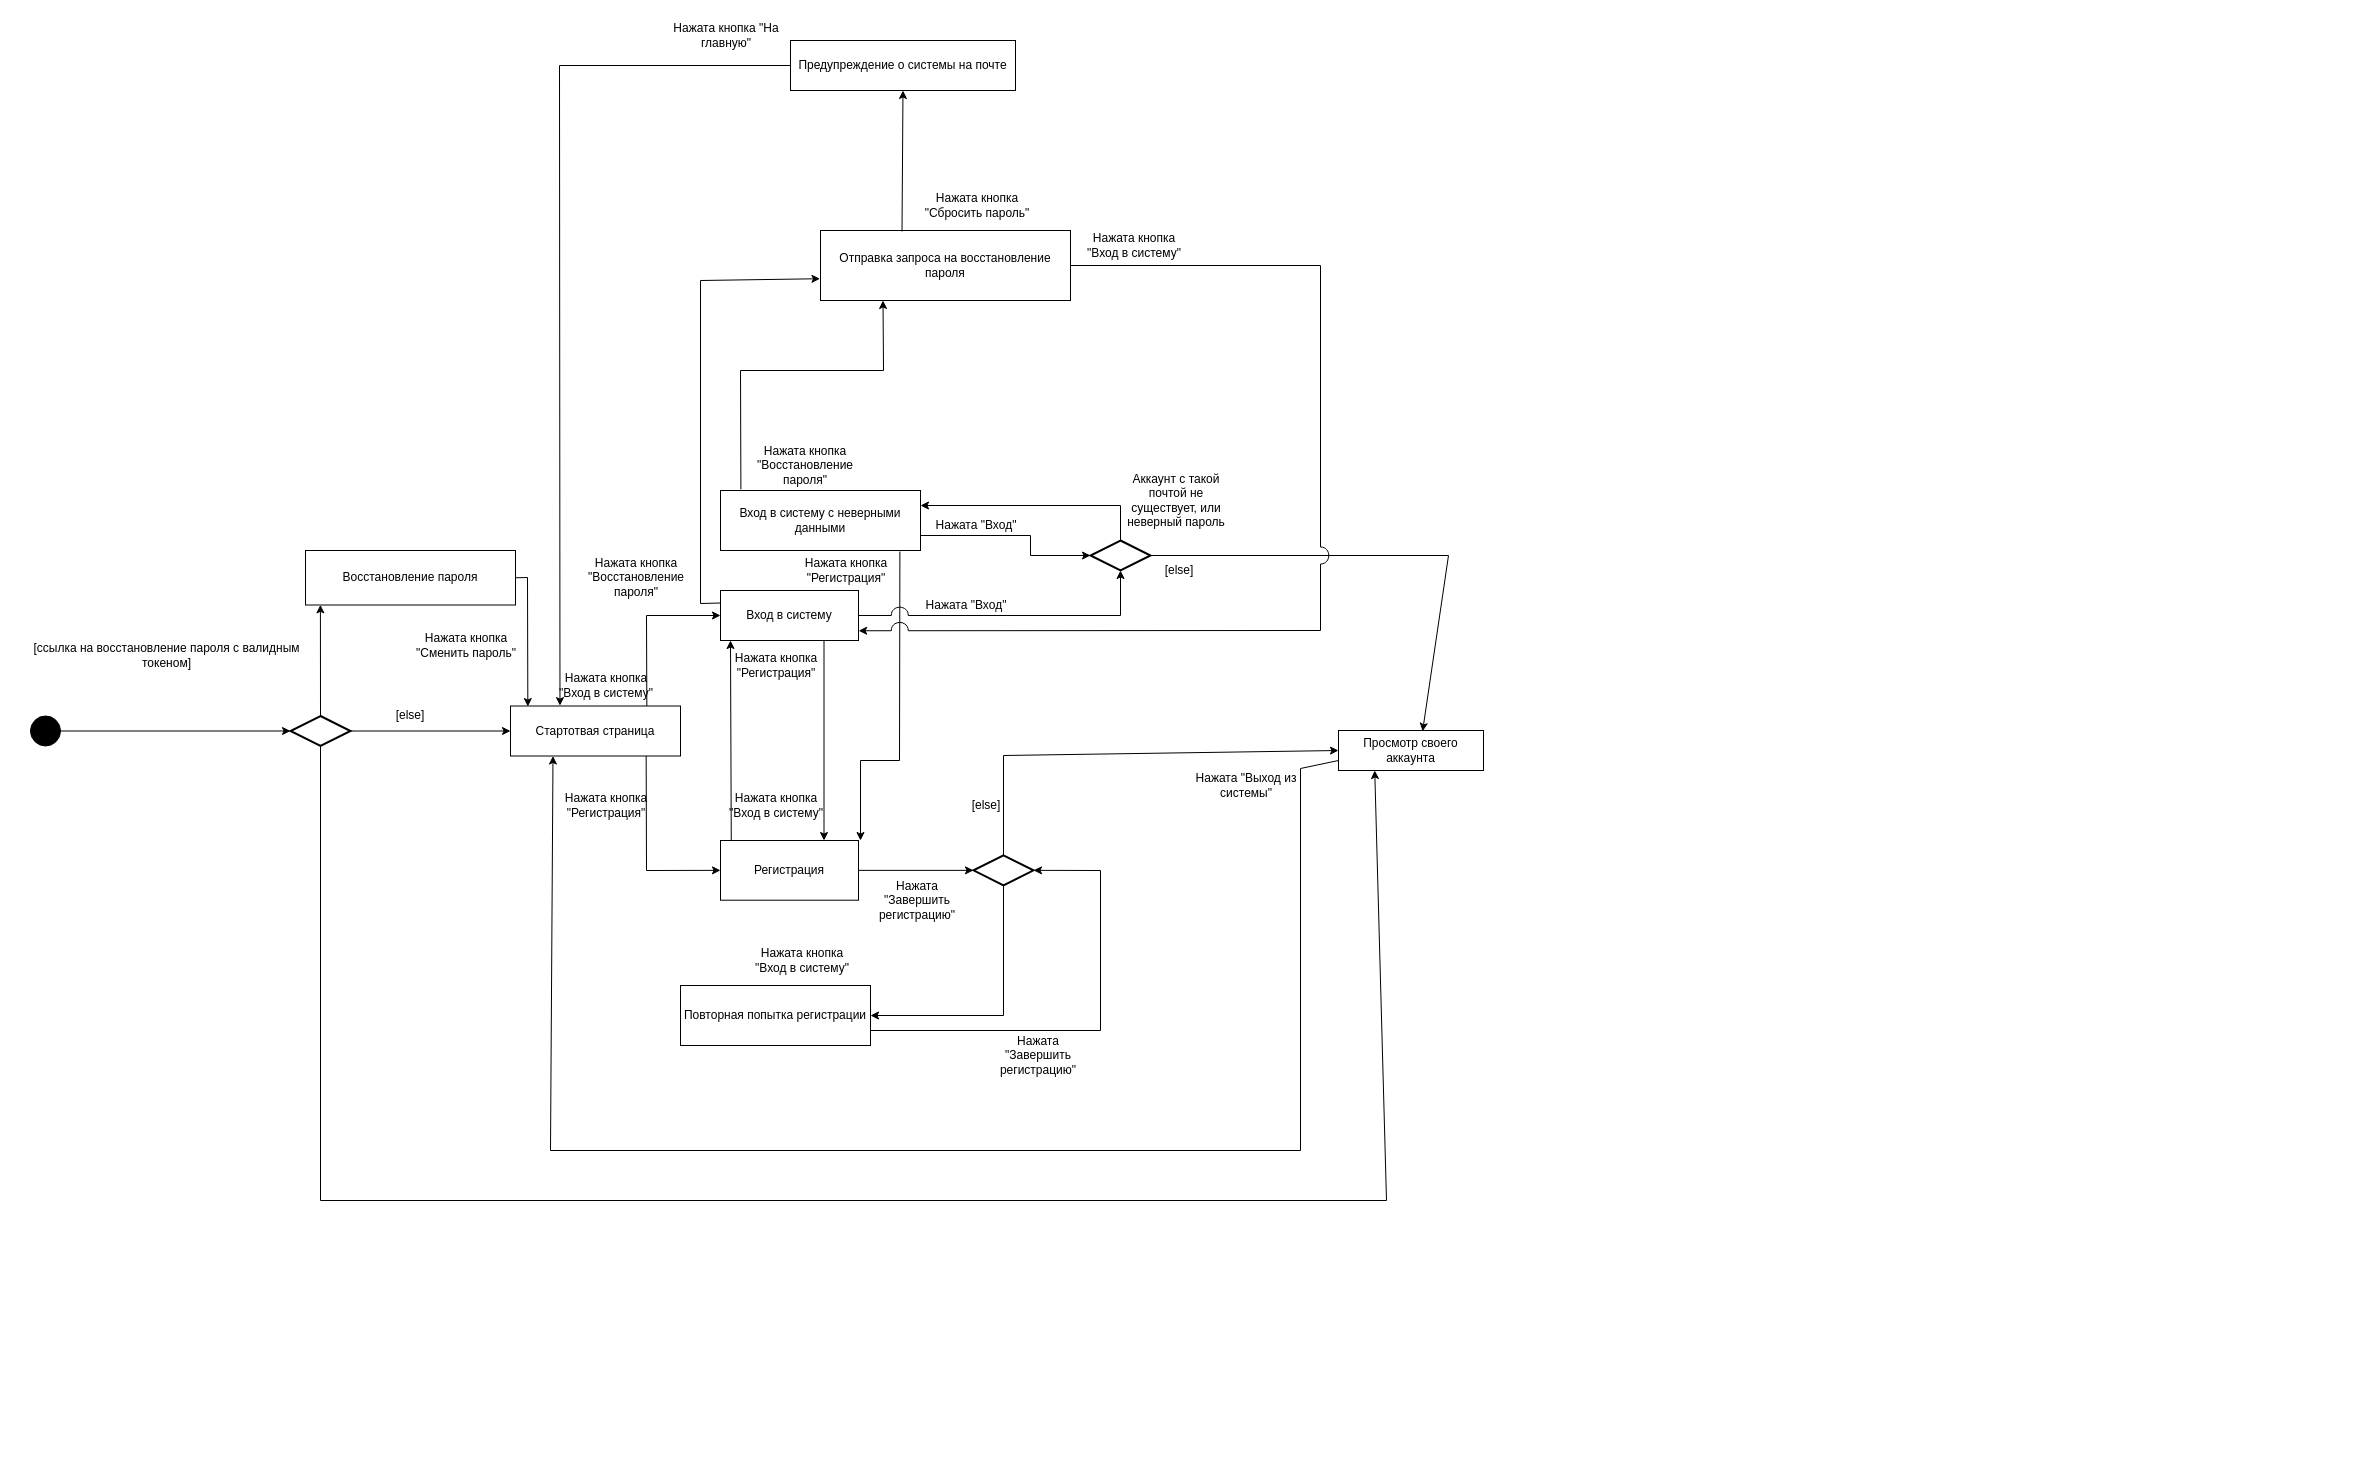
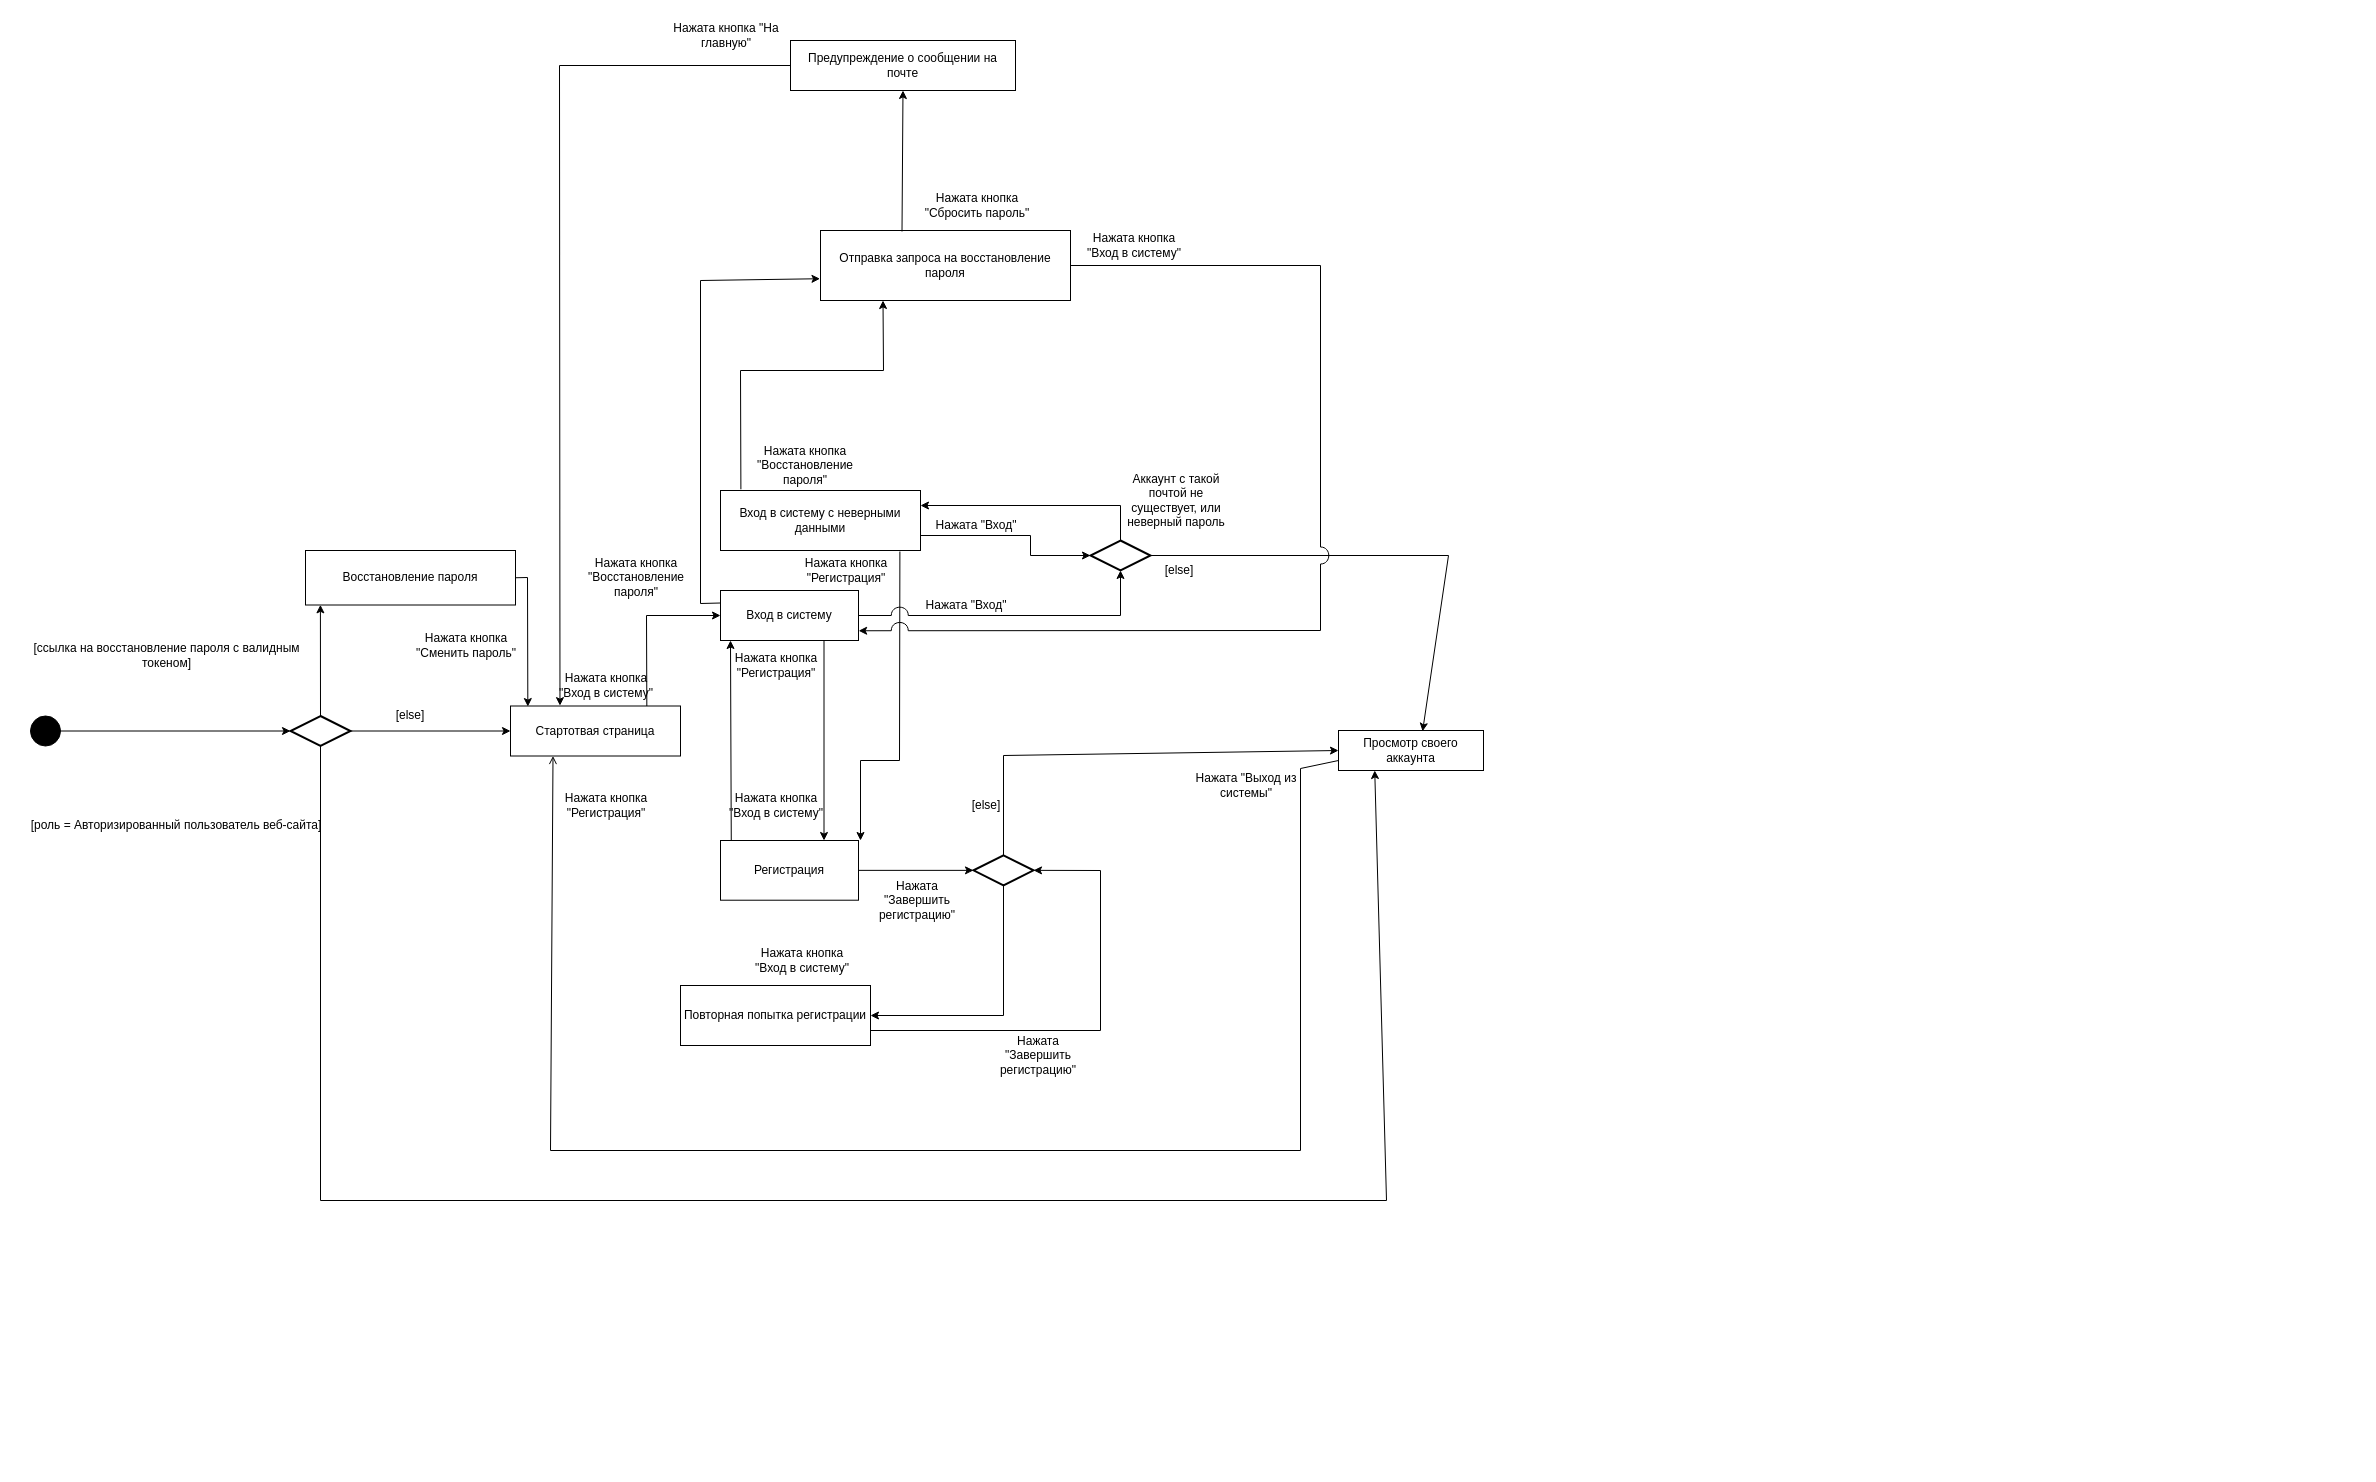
(903, 66) -> (903, 66)
(553, 764) -> (553, 762)
none -> (177, 826)
(646, 846) -> none
